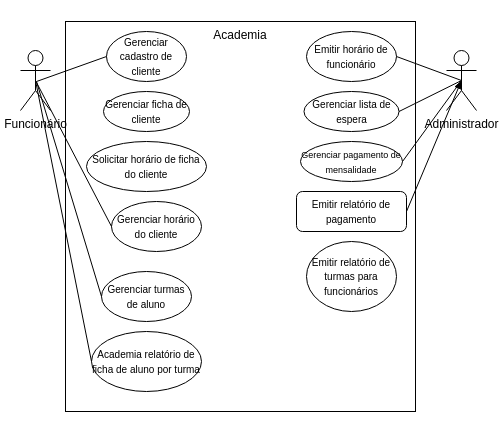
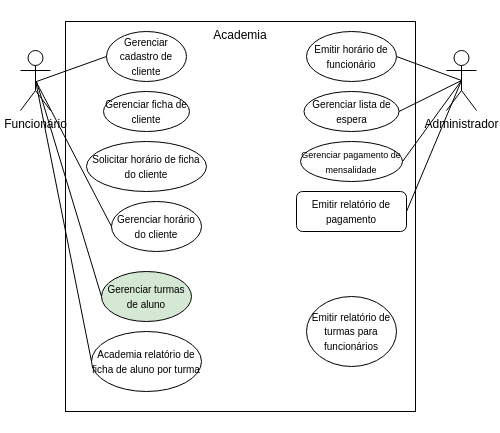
(458, 89) -> (458, 88)
(352, 277) -> (352, 332)
(147, 297) -> (147, 297)
